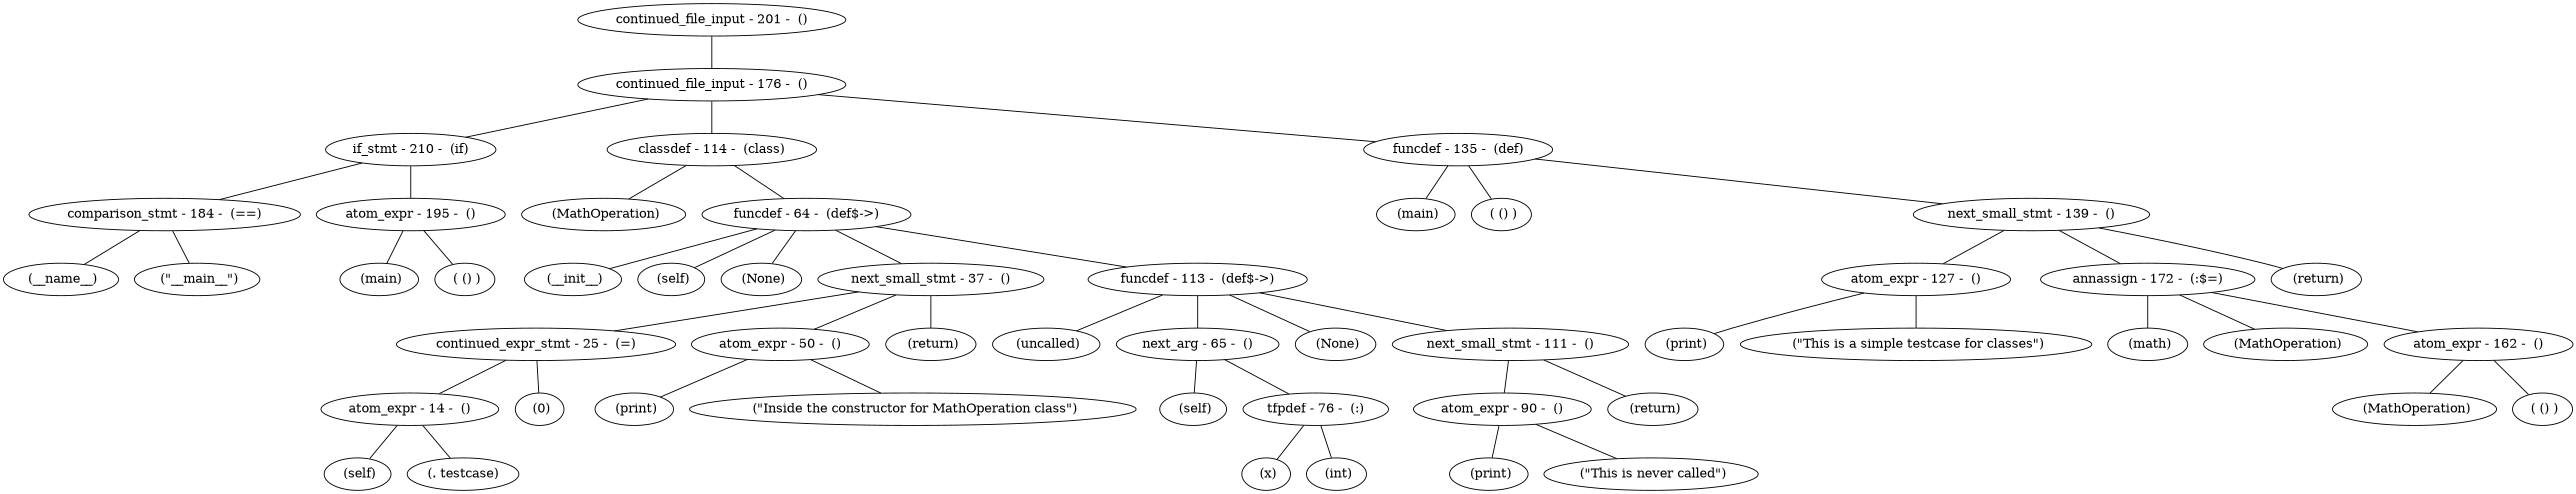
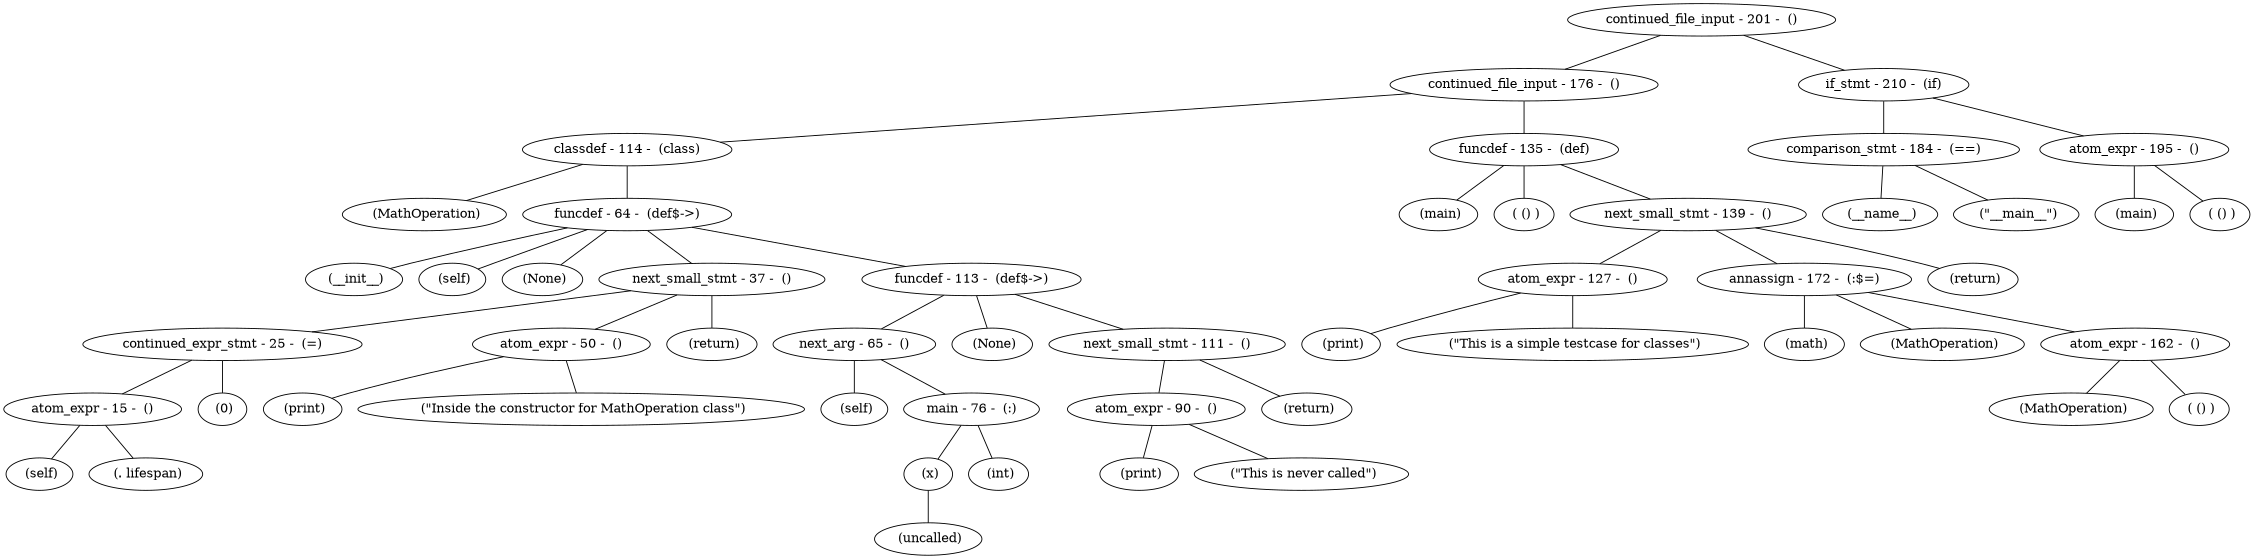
(557, 118) -> (1794, 53)
(1120, 313) -> (928, 507)
(410, 409) -> (93, 409)
(1316, 409) -> (972, 409)
(463, 474) -> (146, 474)
